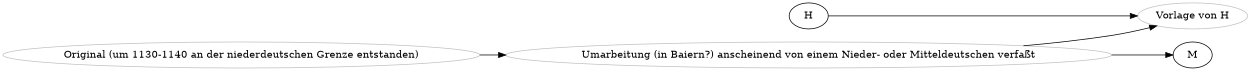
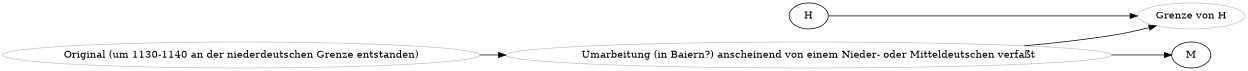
(1193, 16) -> (1191, 16)
